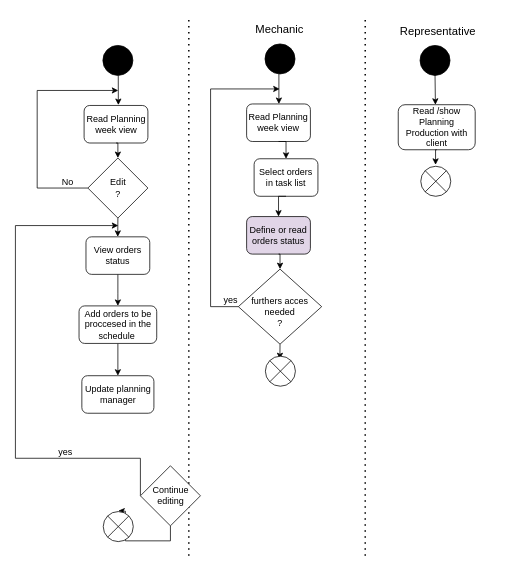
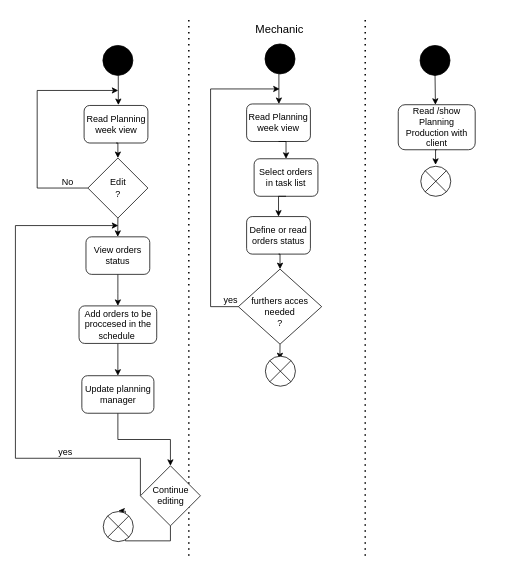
(438, 30) -> none
(278, 235) -> (278, 235)
none -> (153, 439)
